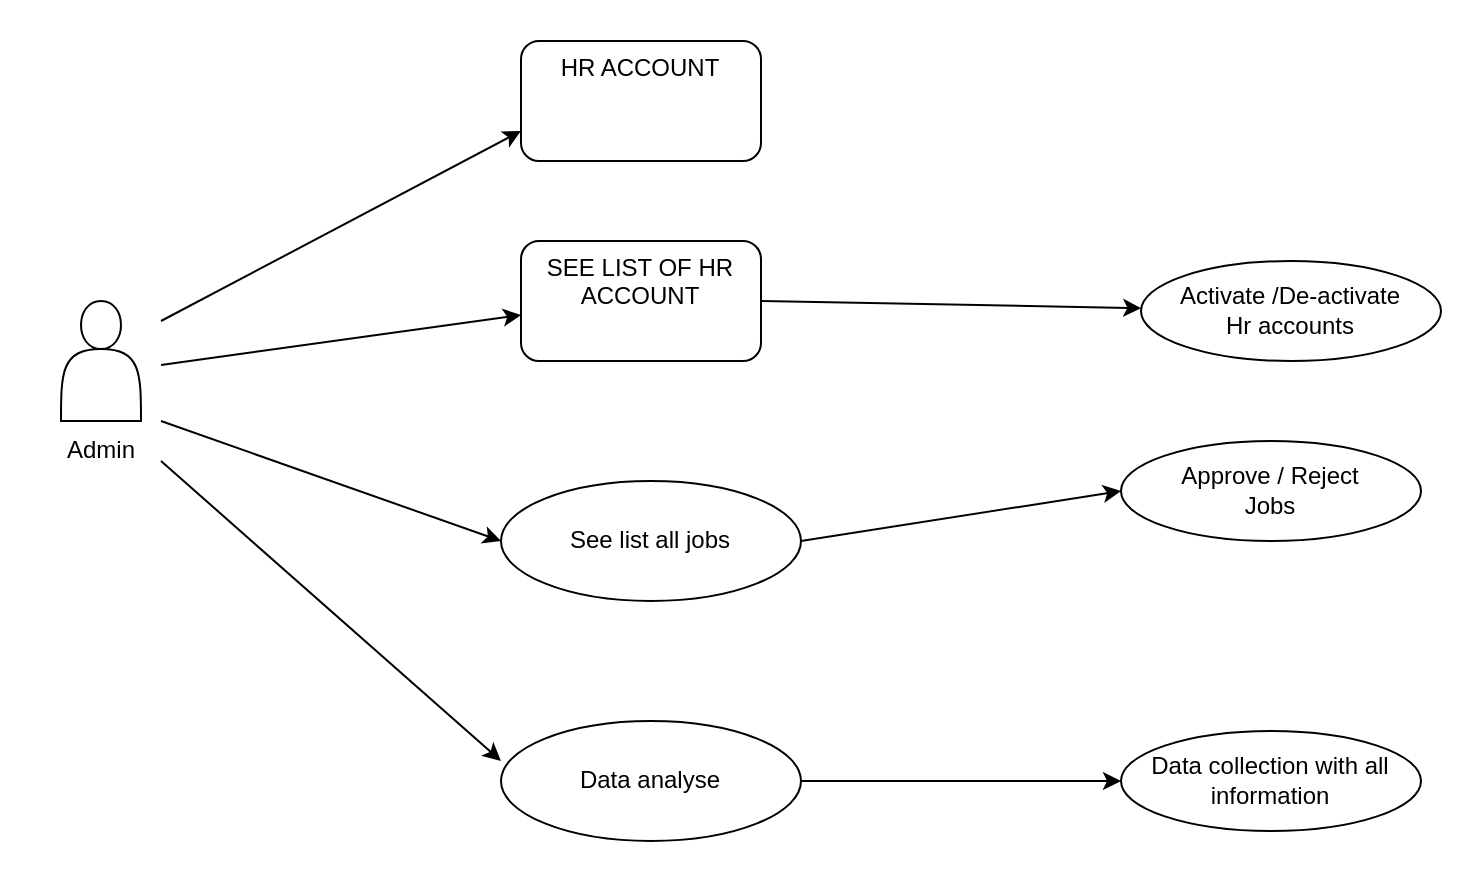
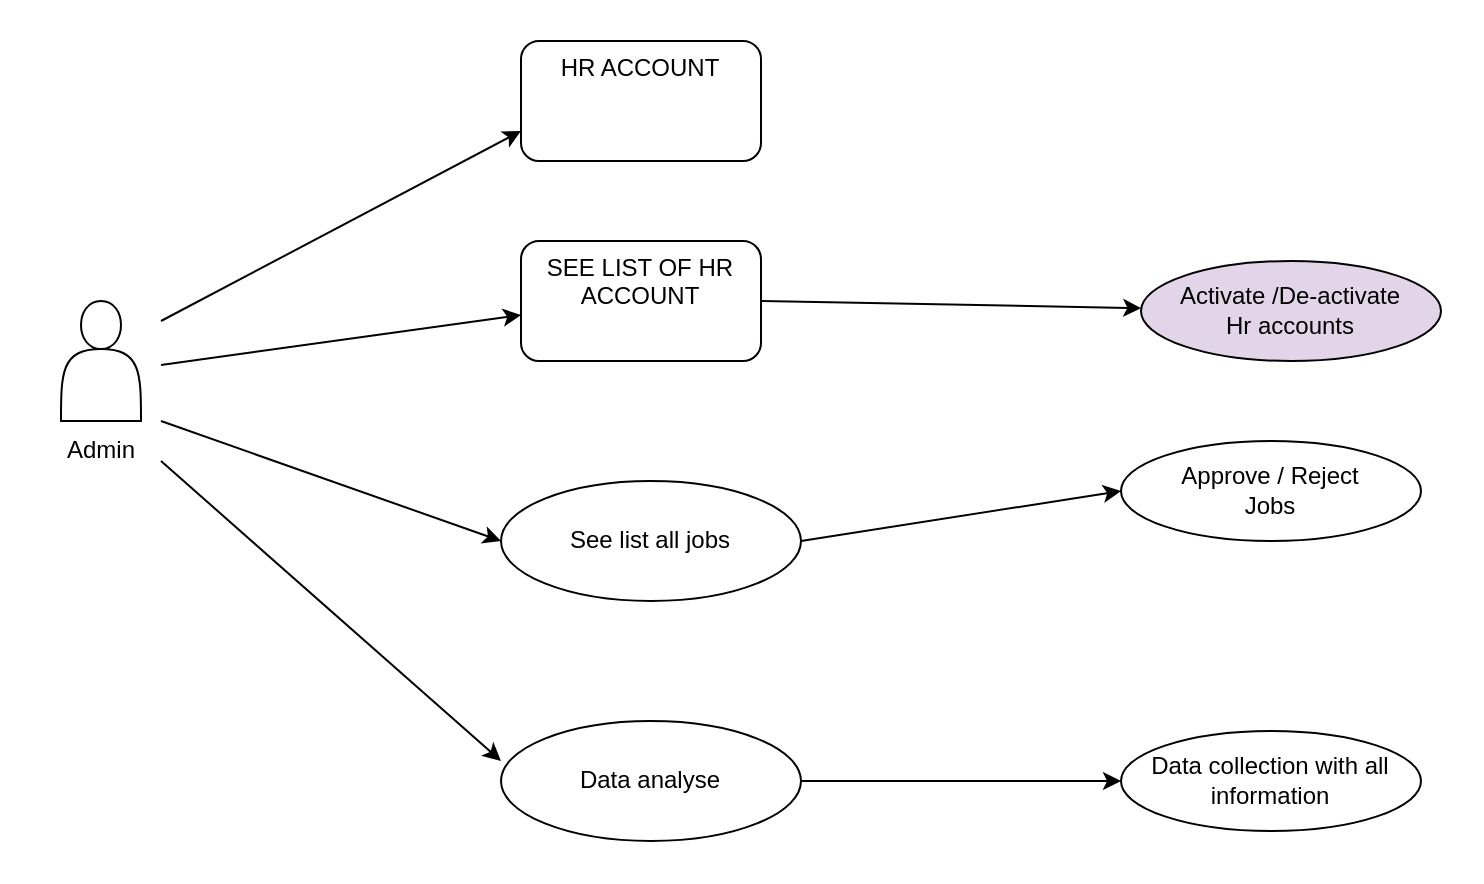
(1291, 311) -> (1291, 311)
